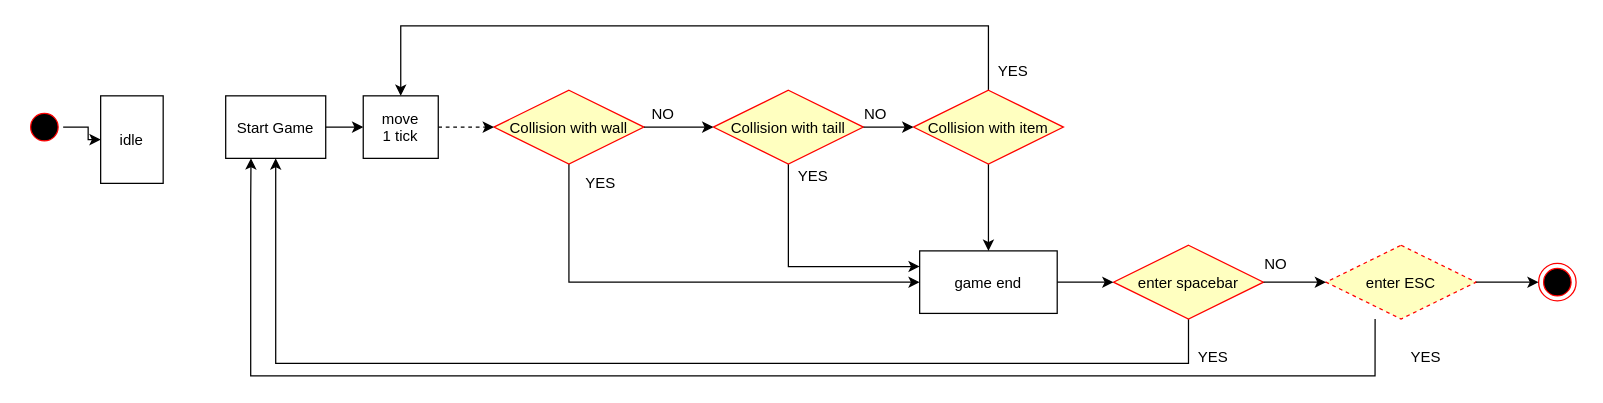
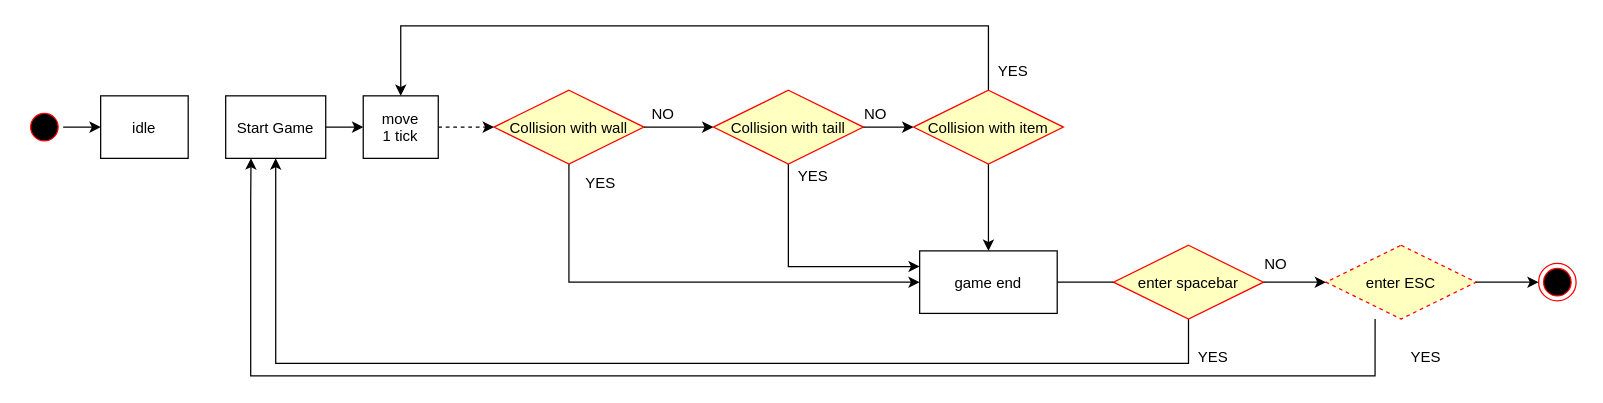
(132, 139) -> (144, 127)
(1103, 282) -> (1107, 282)
